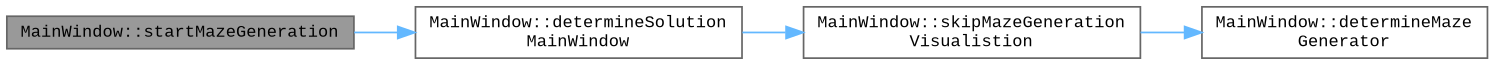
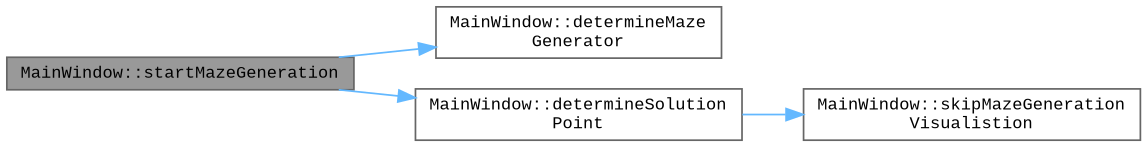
(579, 32) -> (579, 115)
(1162, 32) -> (379, 53)
